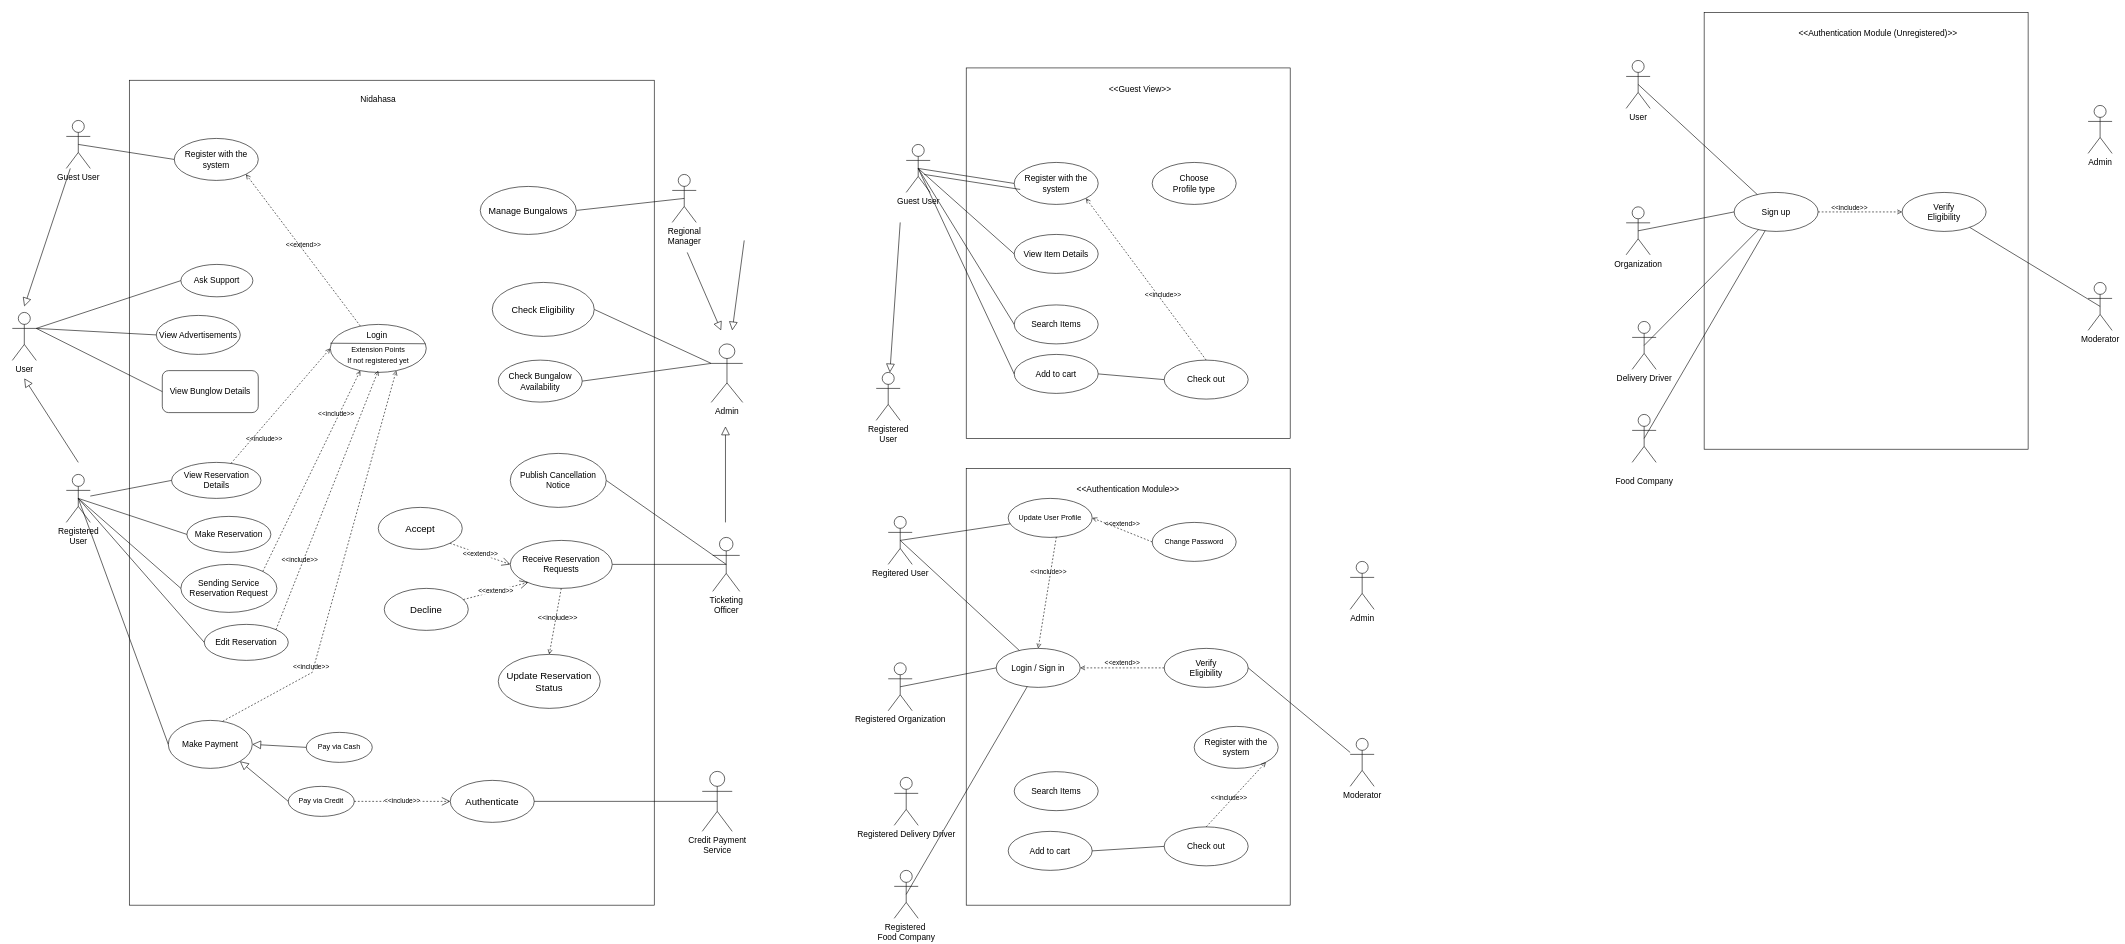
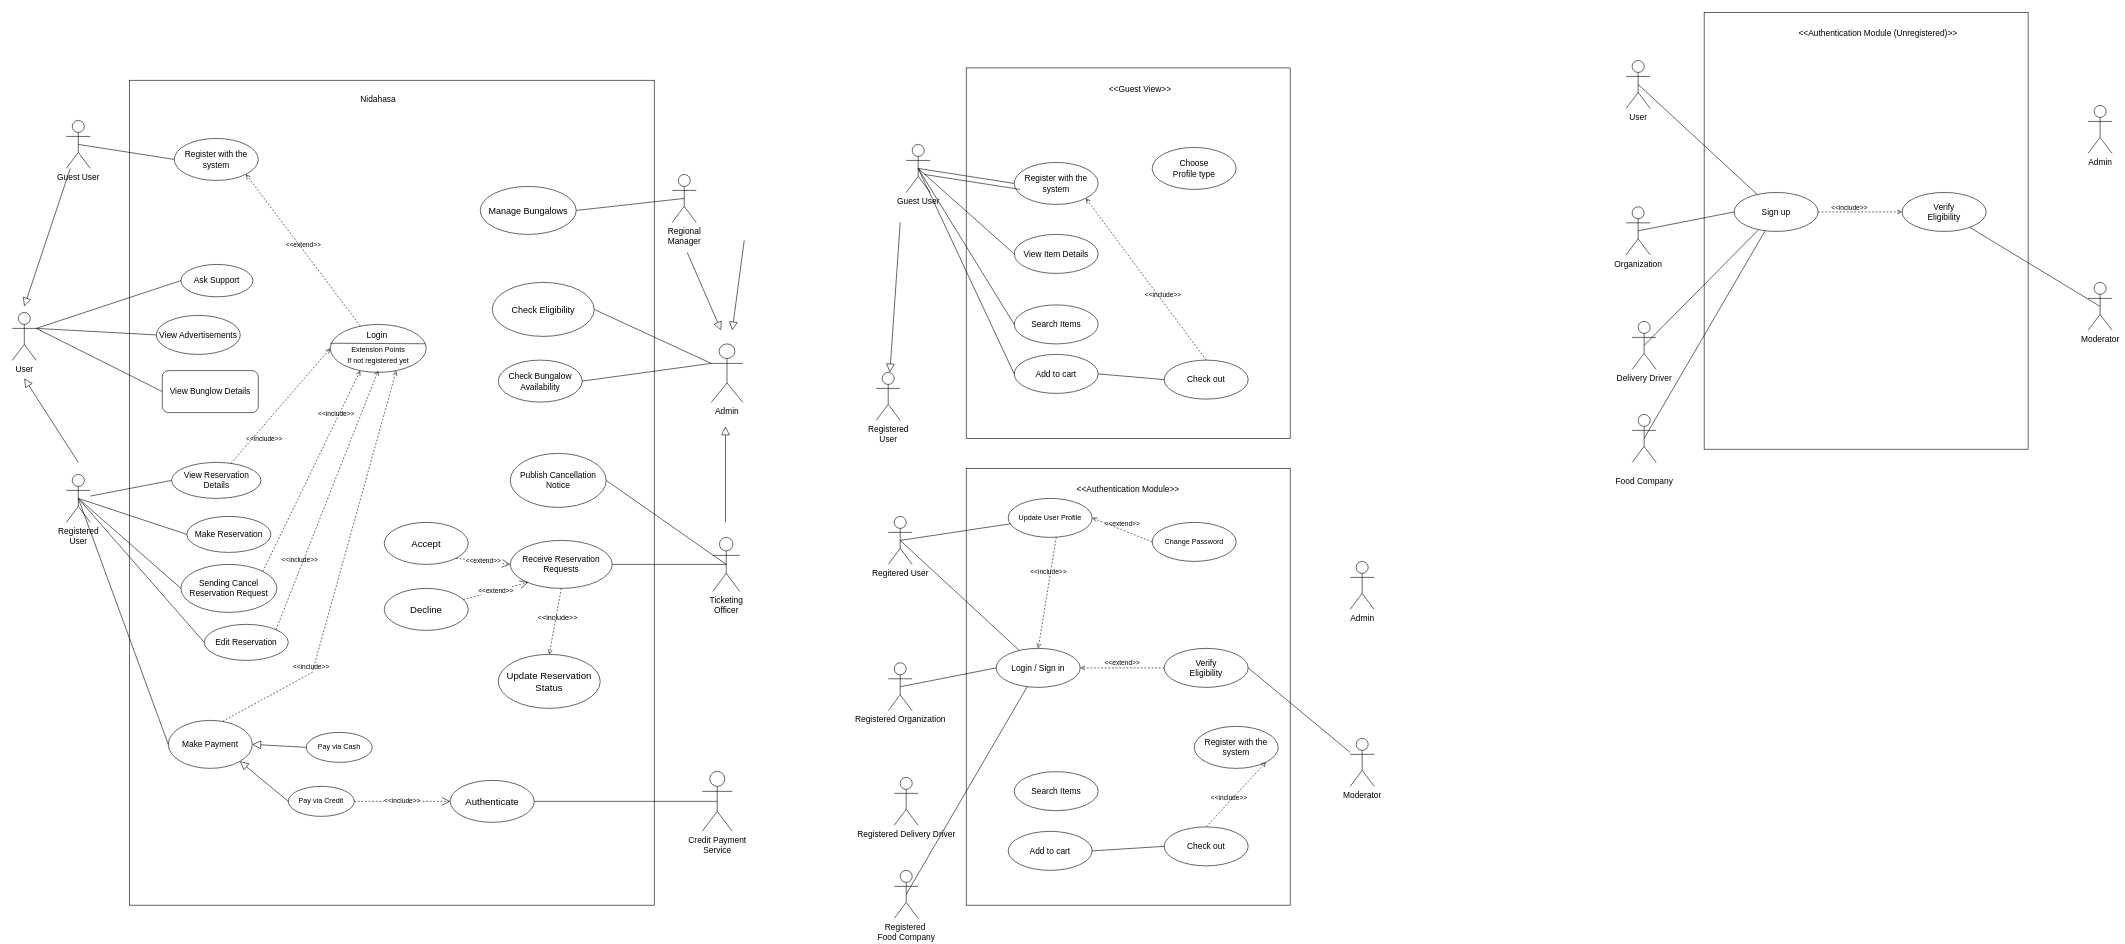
(1194, 183) -> (1194, 168)
(420, 528) -> (426, 543)
(229, 588) -> (229, 588)
